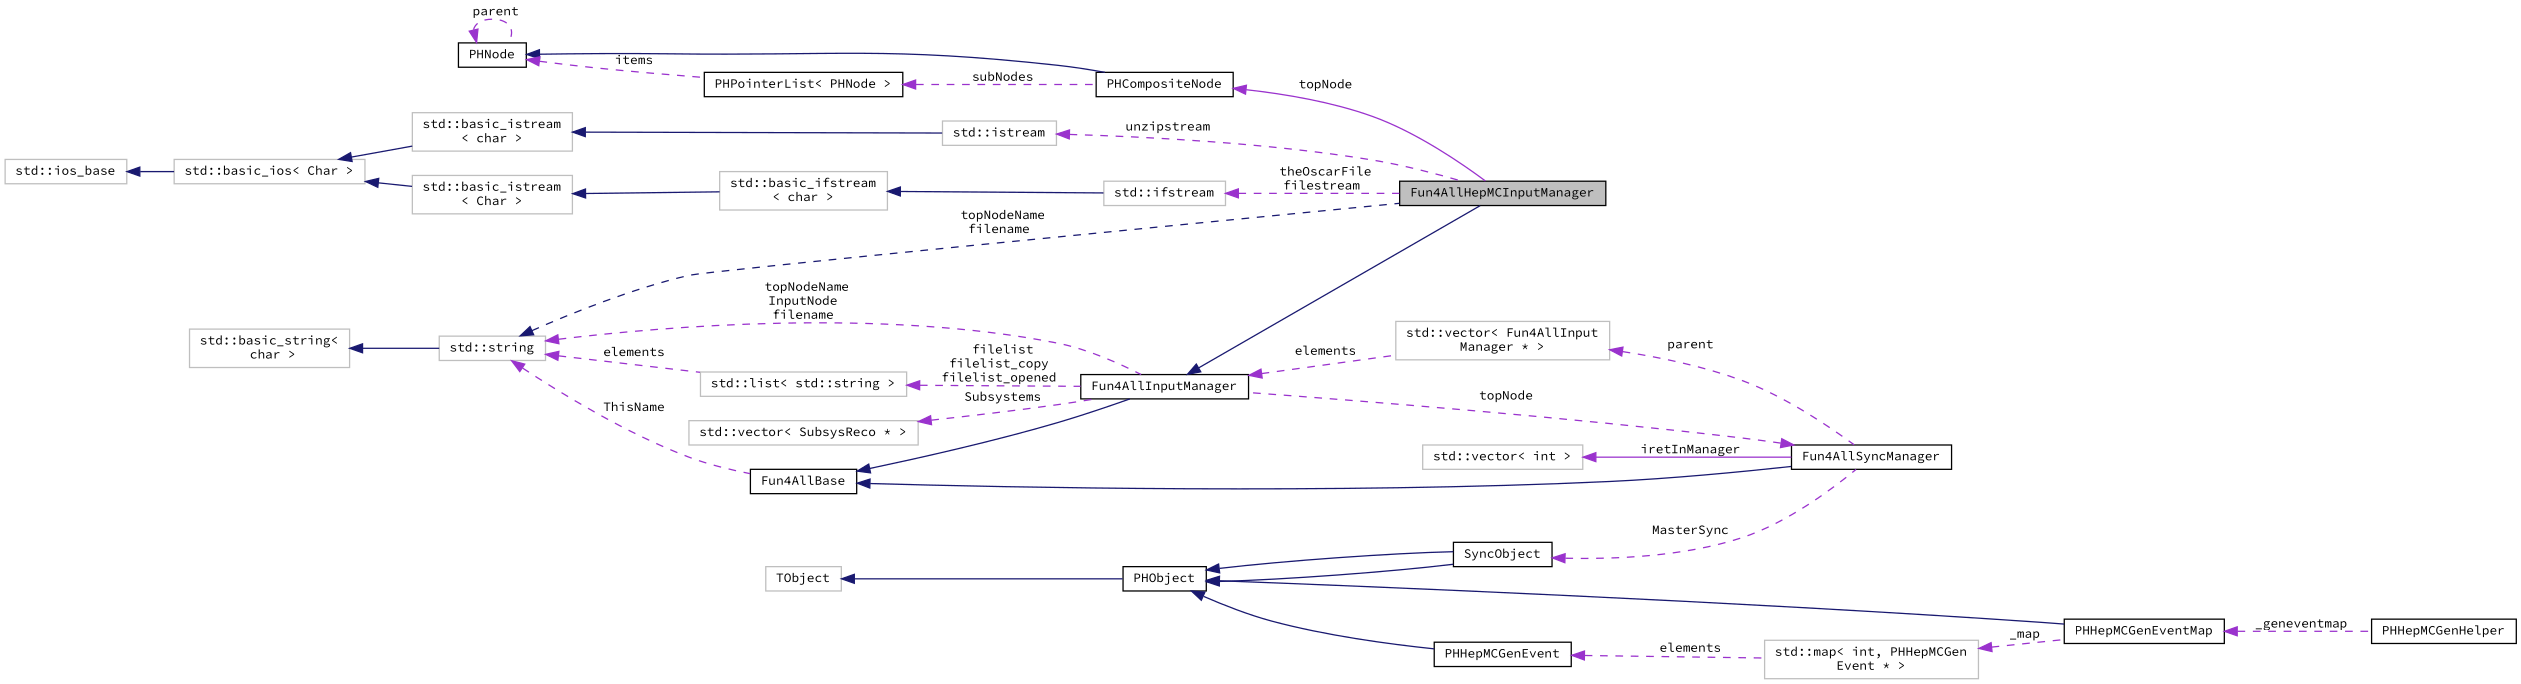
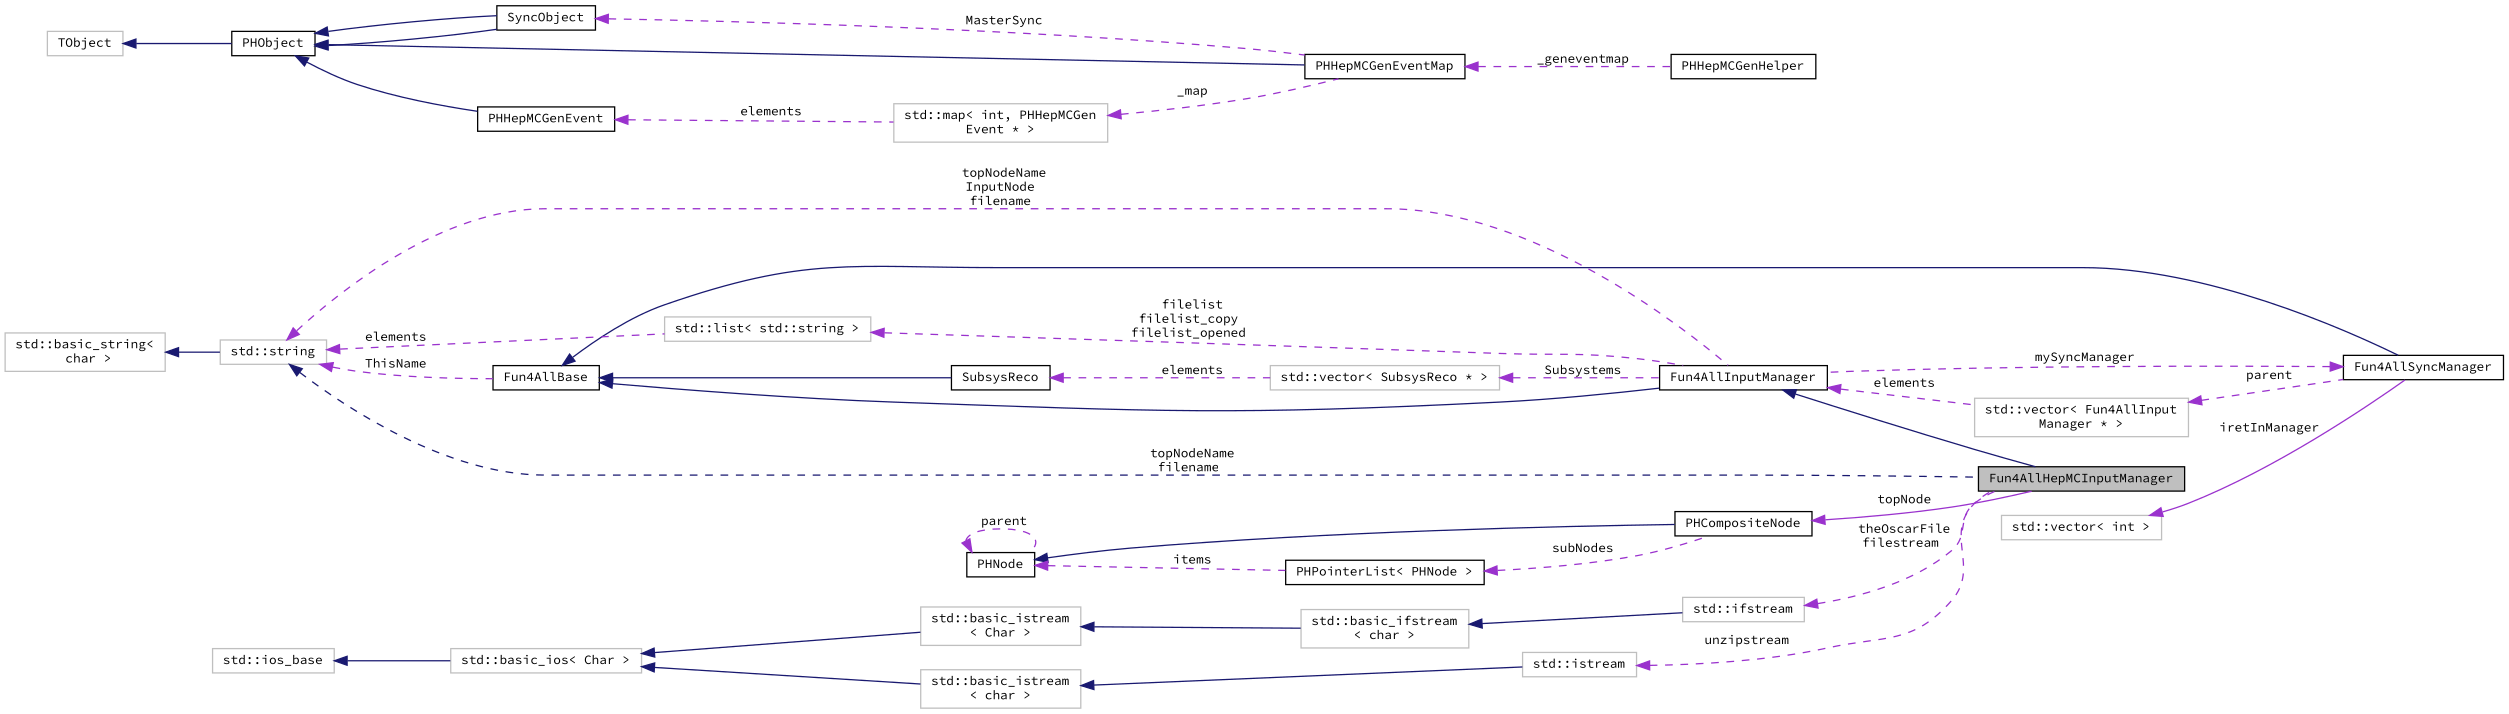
none -> (1001, 378)
(1503, 396) -> (2082, 358)
(1720, 544) -> (957, 30)
